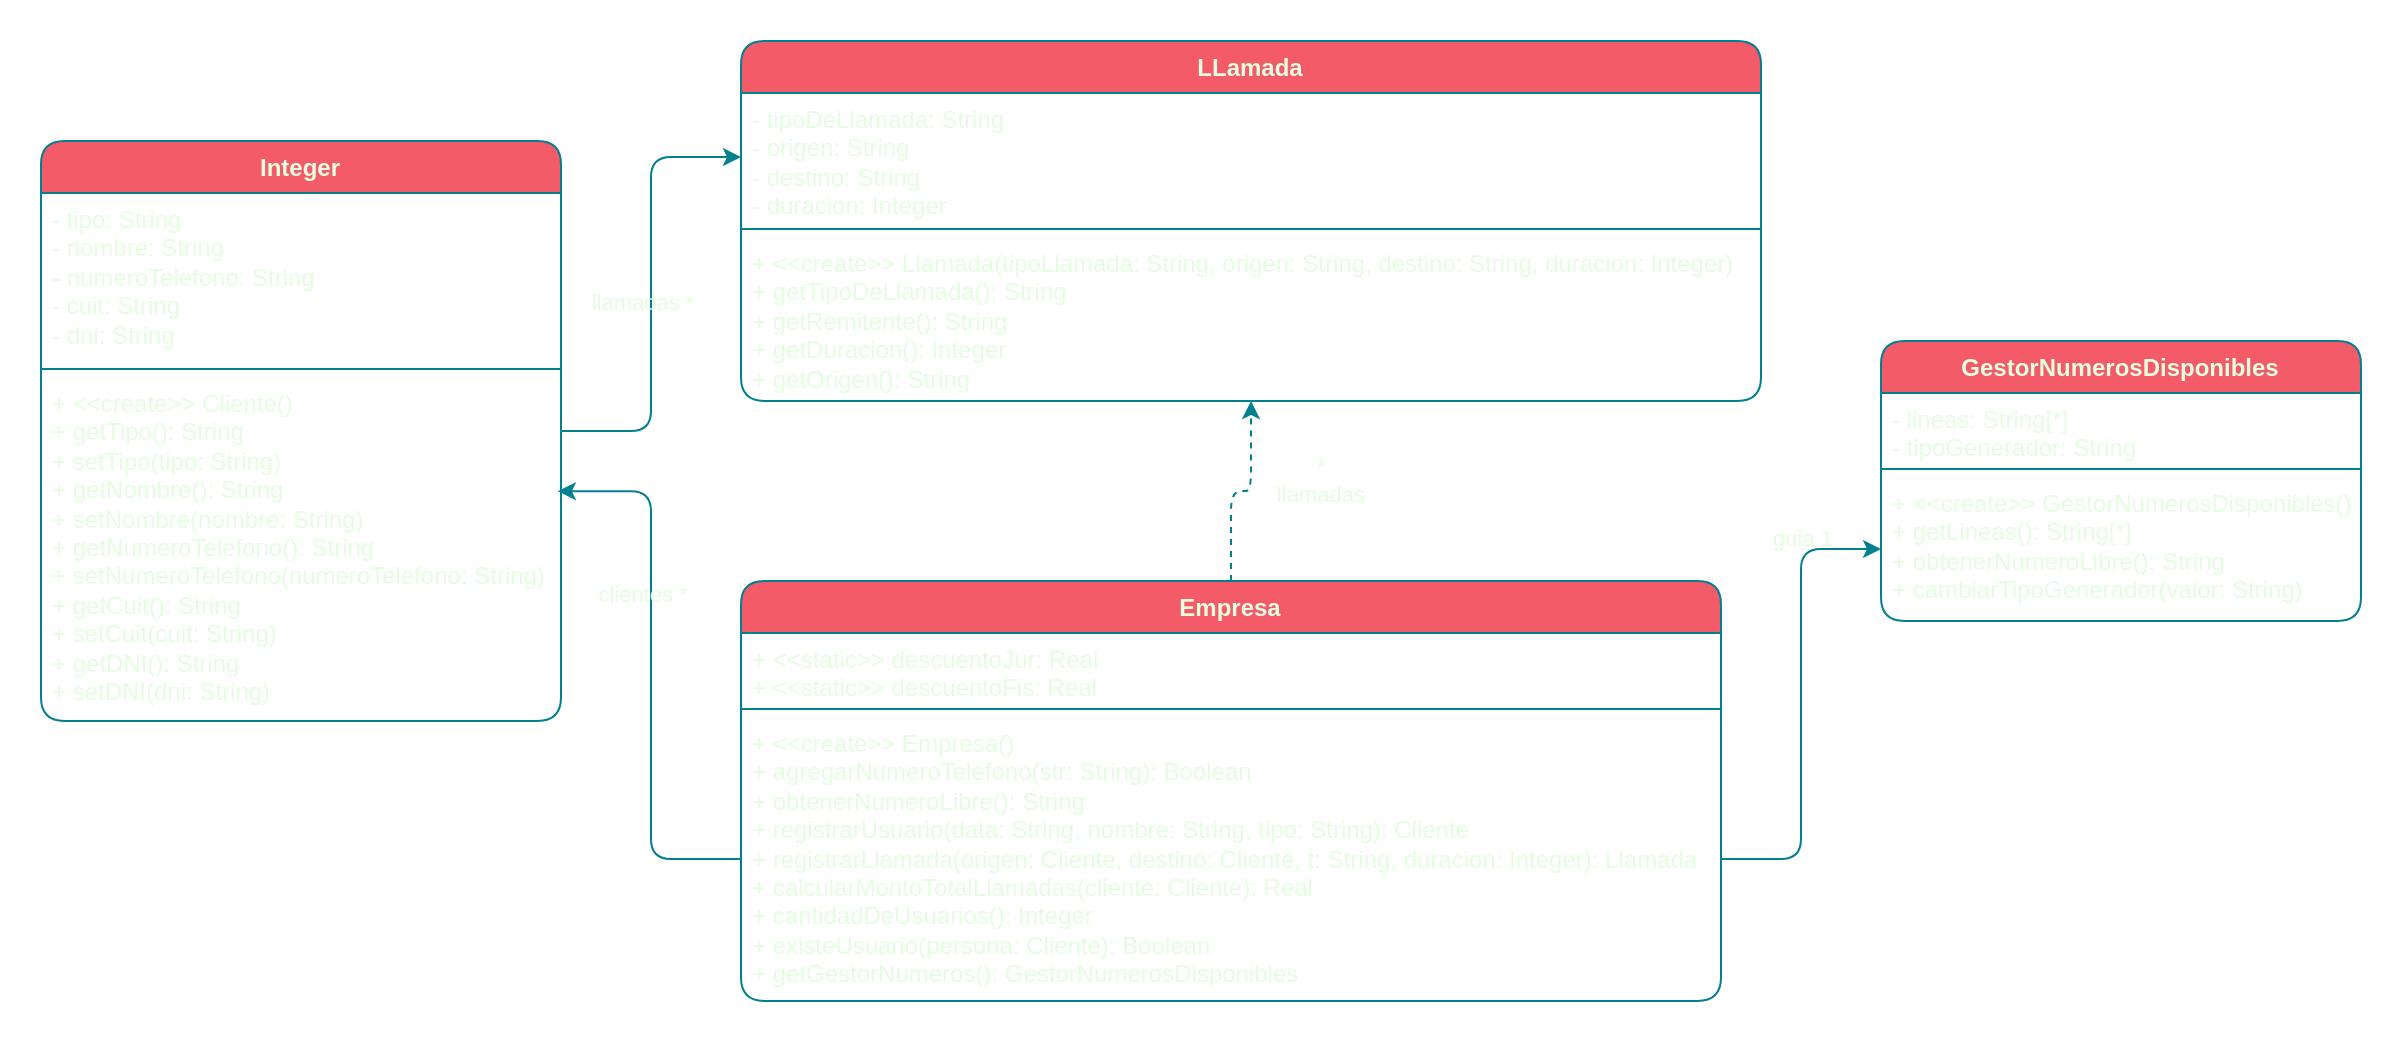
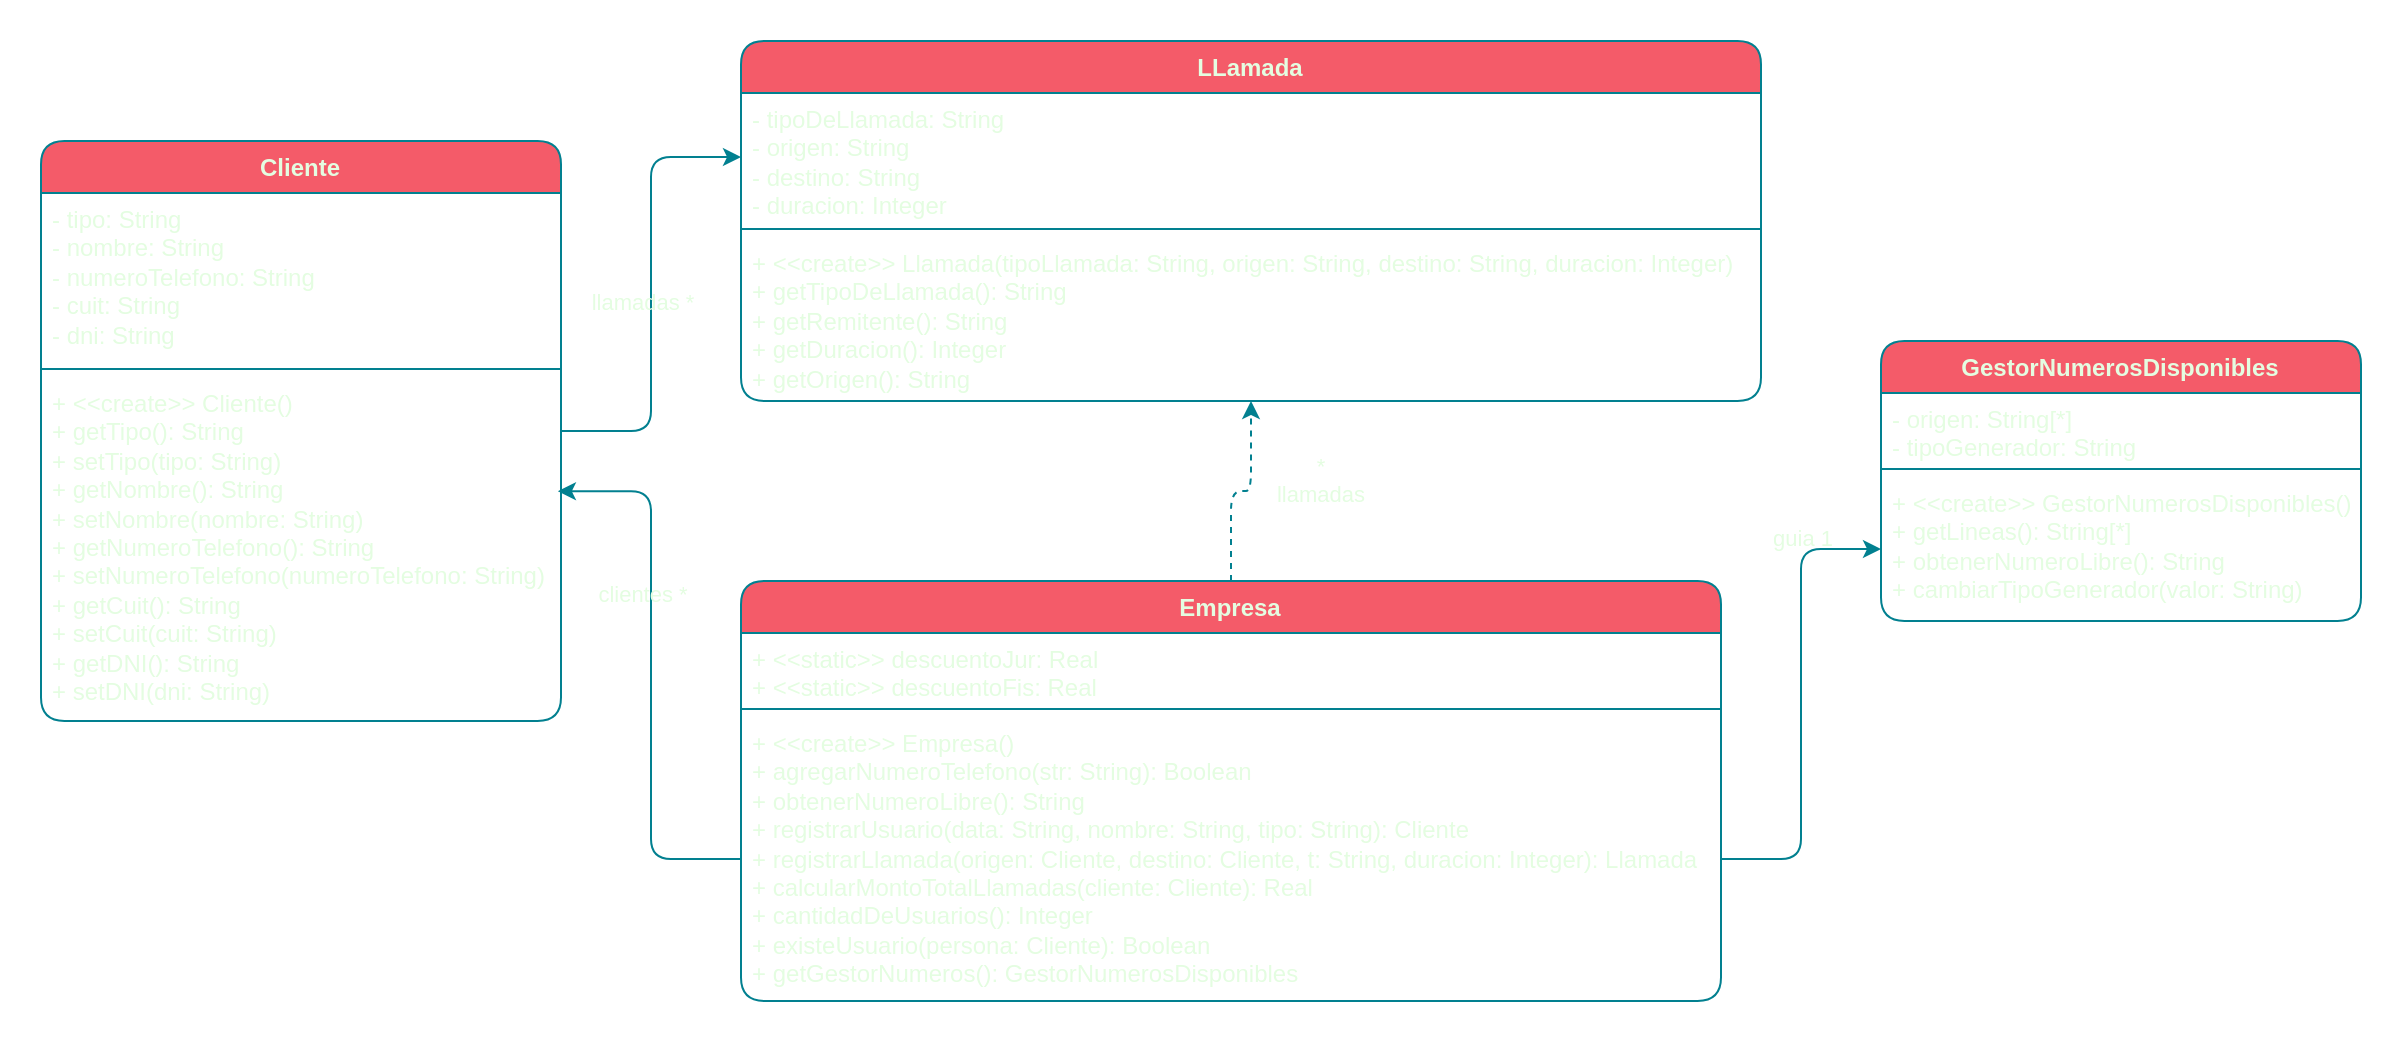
(301, 169) -> (301, 169)
(2032, 436) -> (2032, 436)
